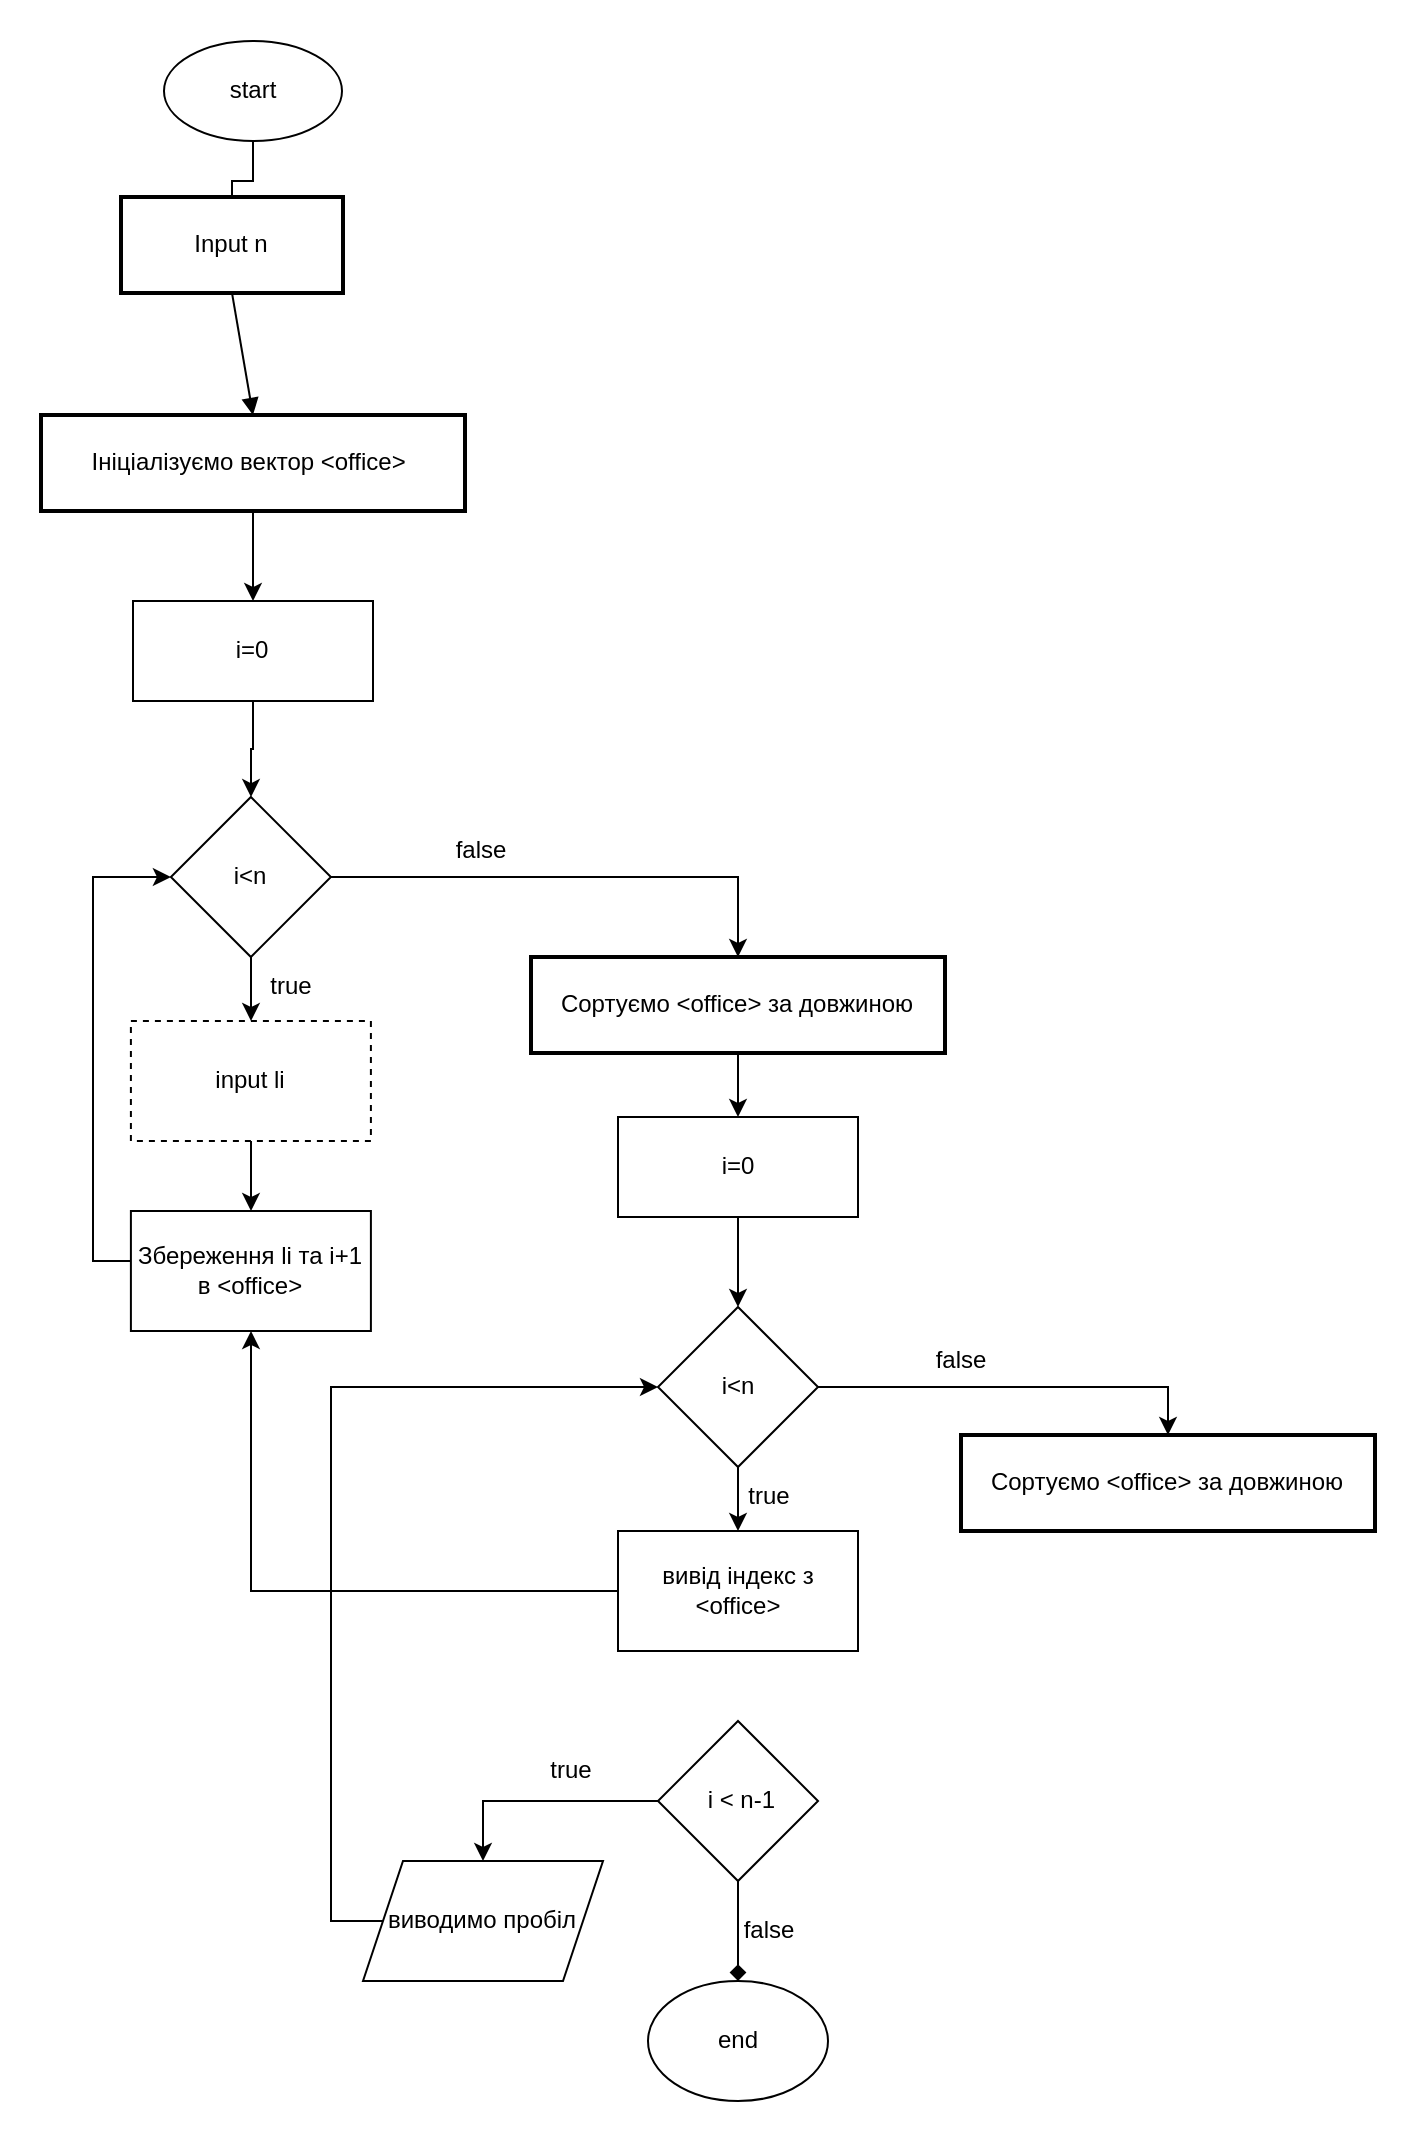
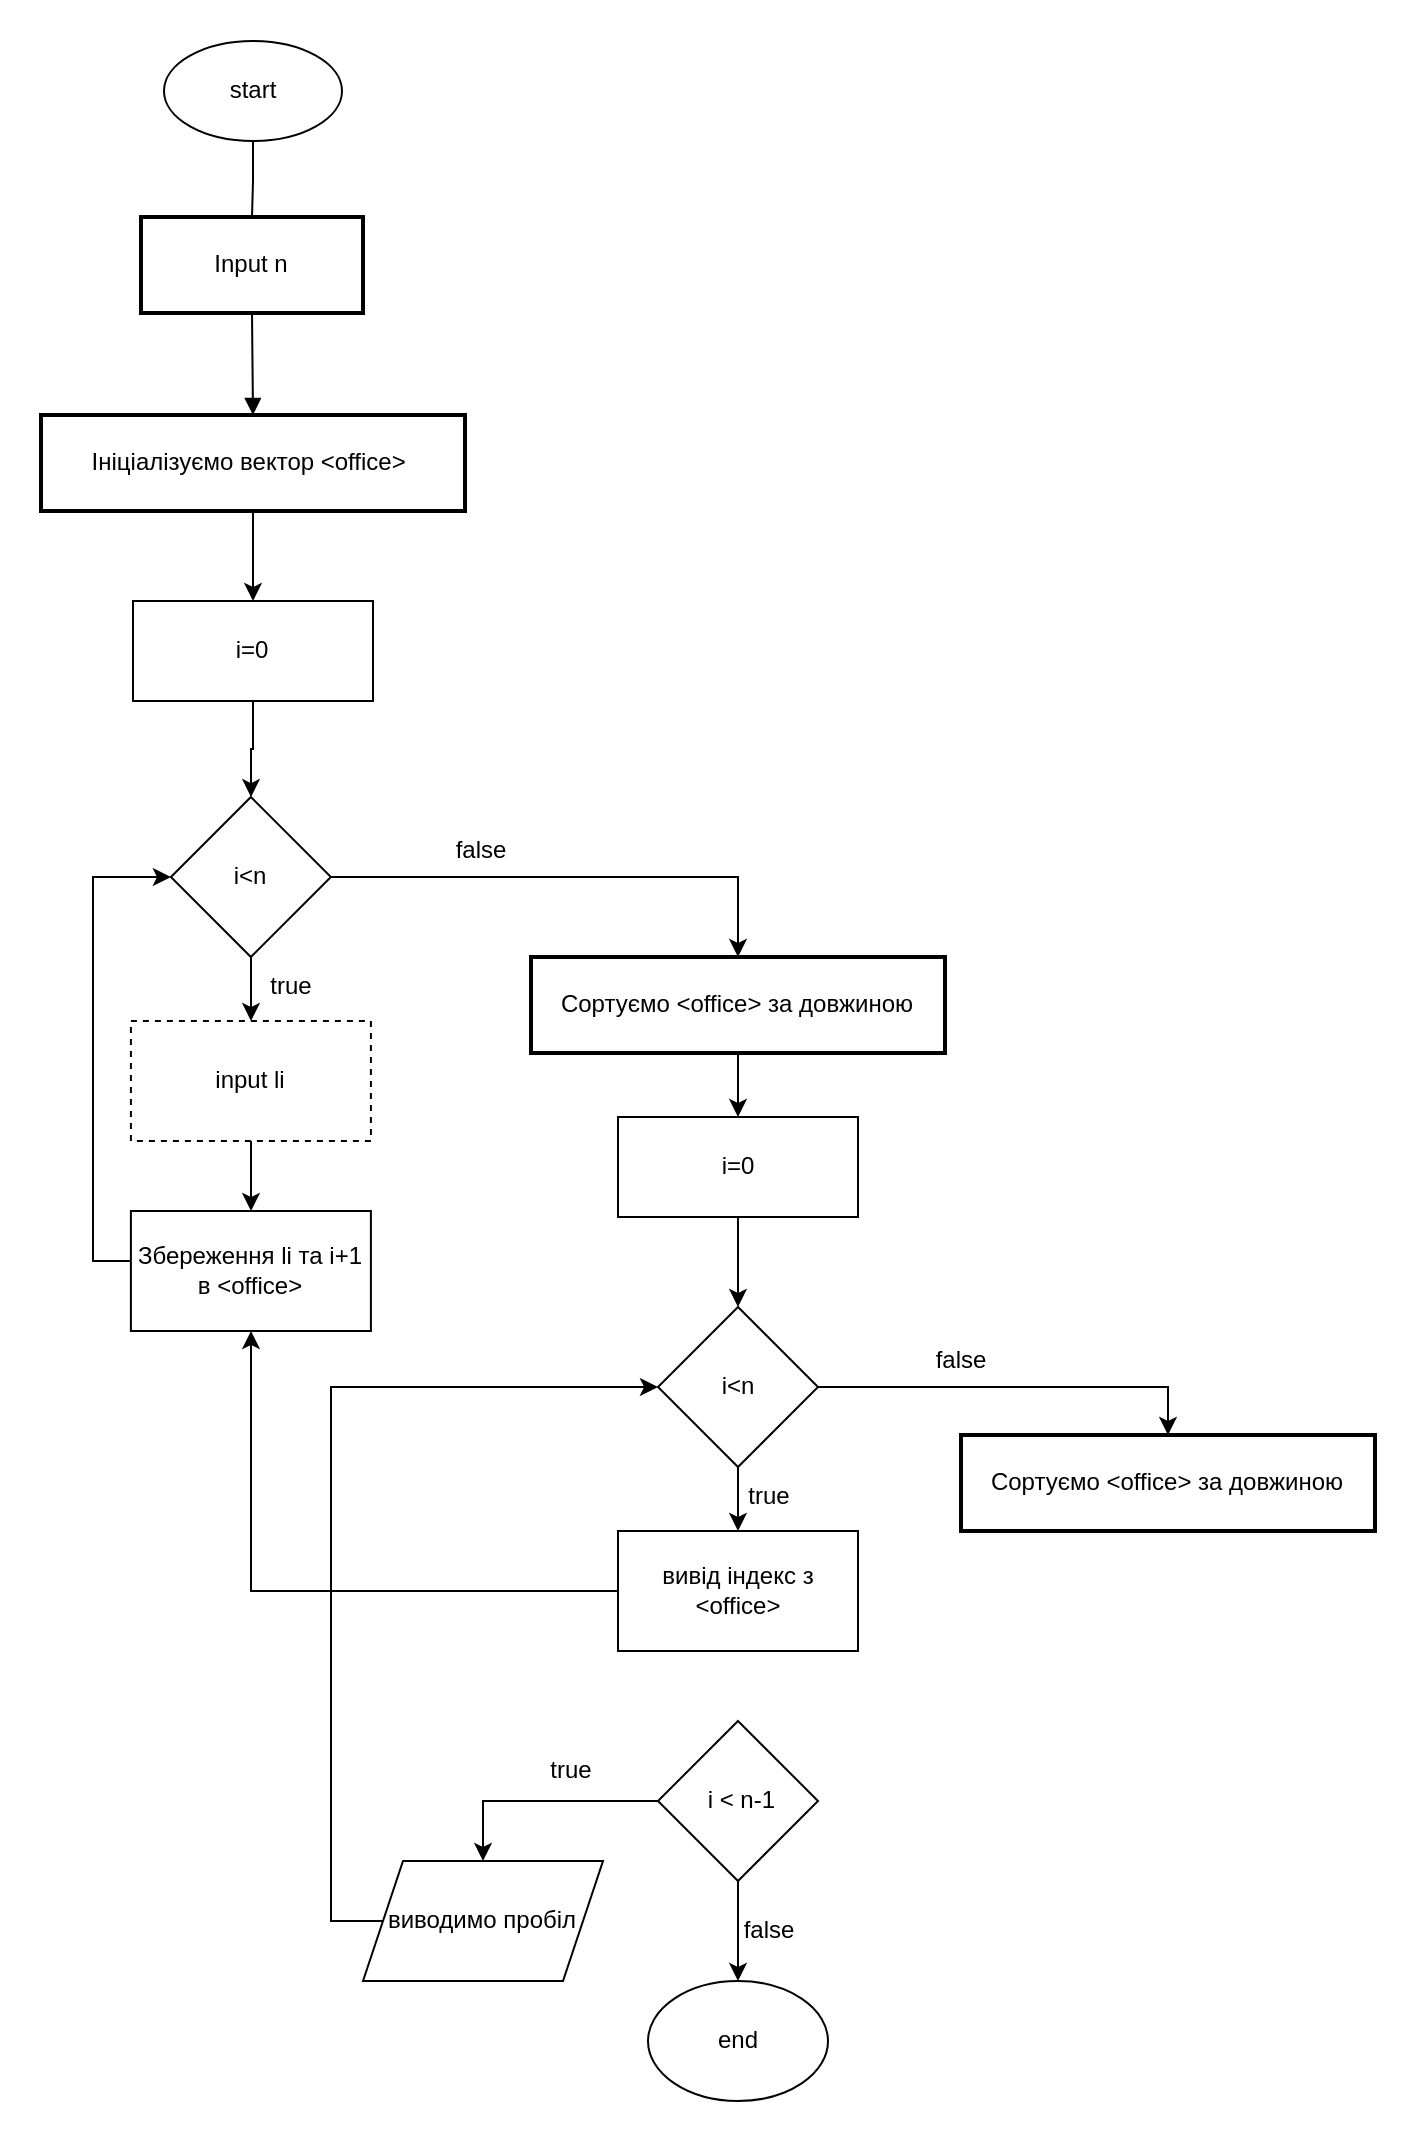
(232, 245) -> (252, 265)
(738, 1965) -> (738, 1966)
